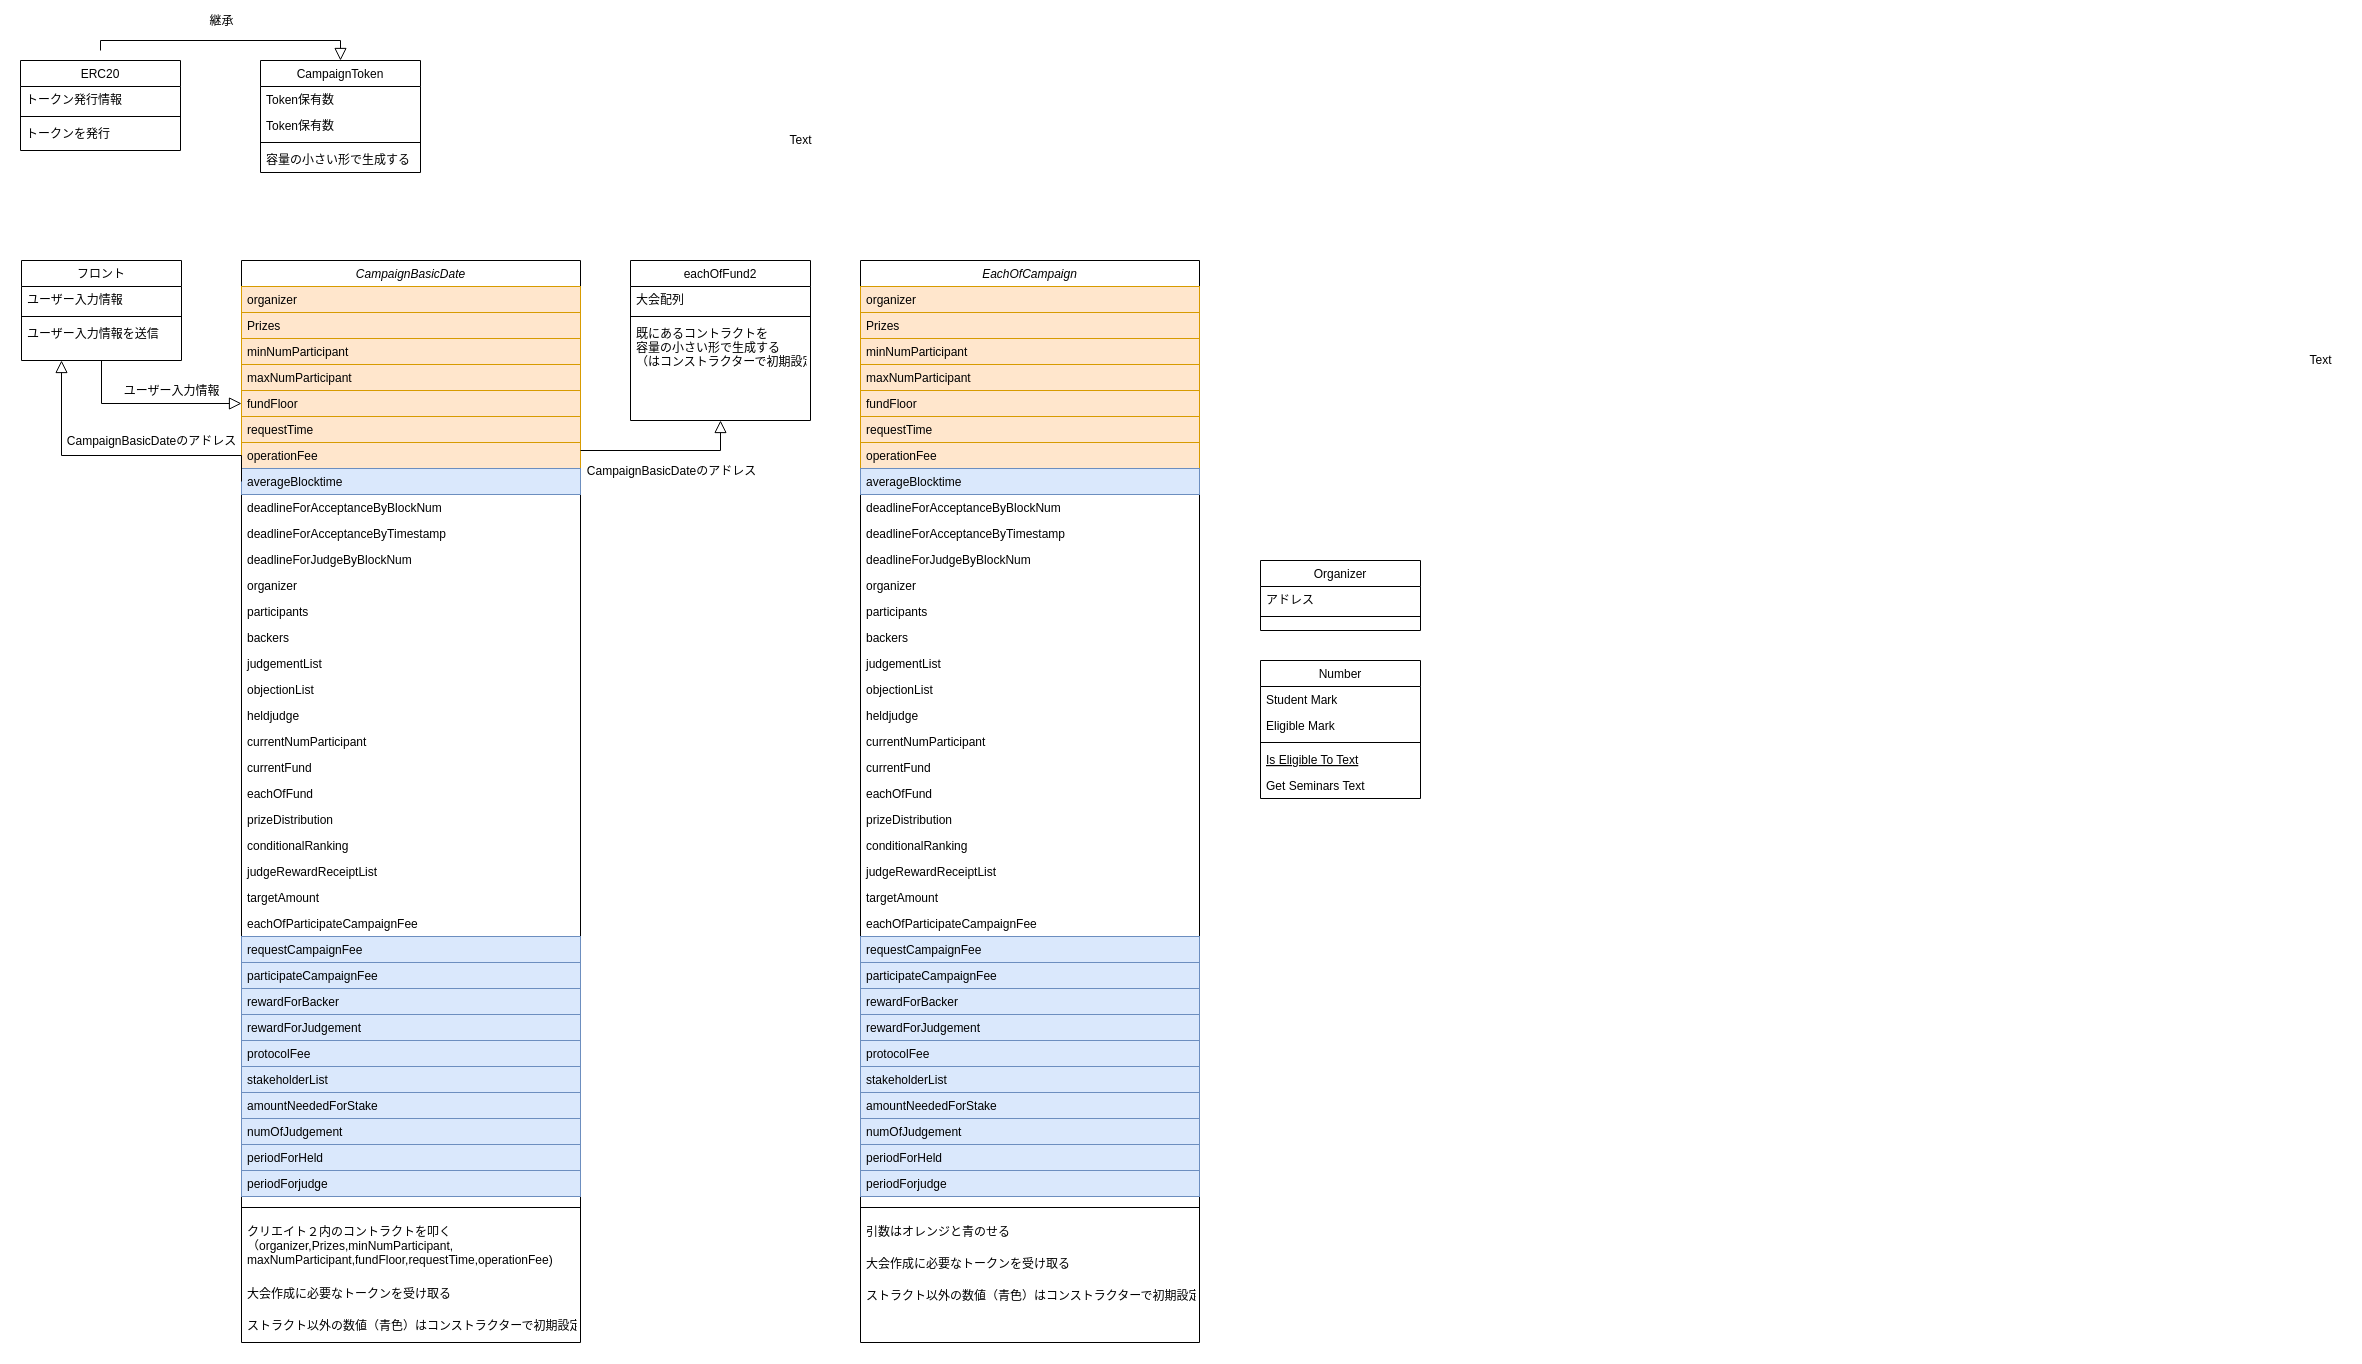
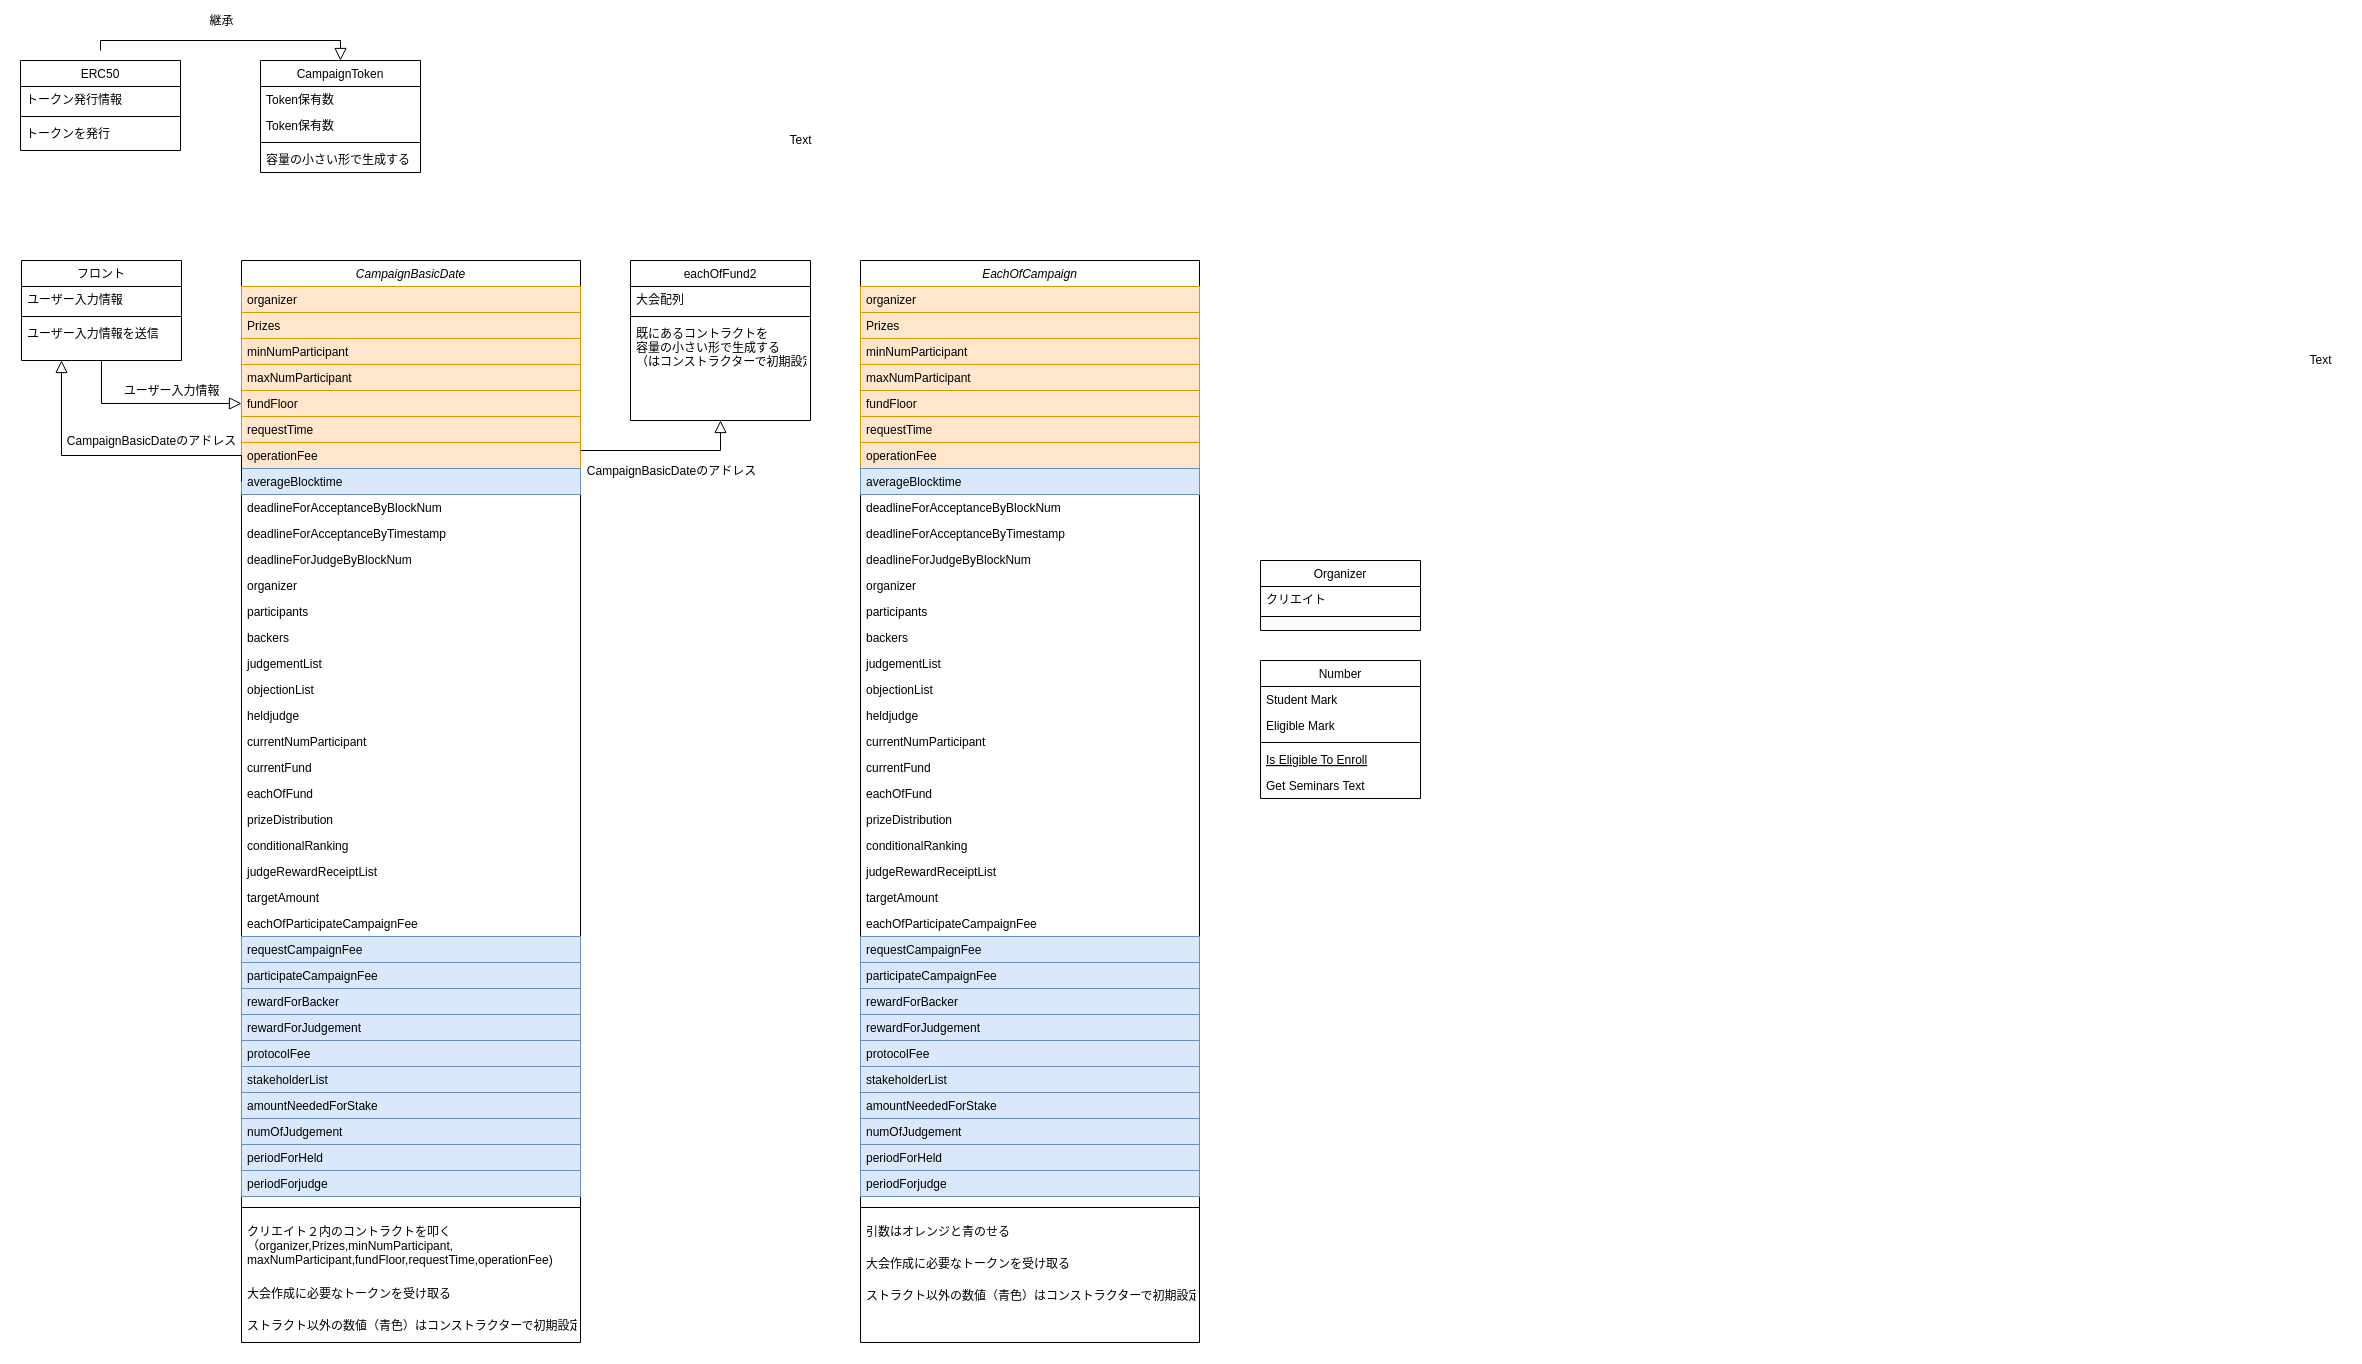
(100, 74) -> (100, 74)
(1290, 600) -> (1296, 600)
(1319, 760) -> (1323, 760)
